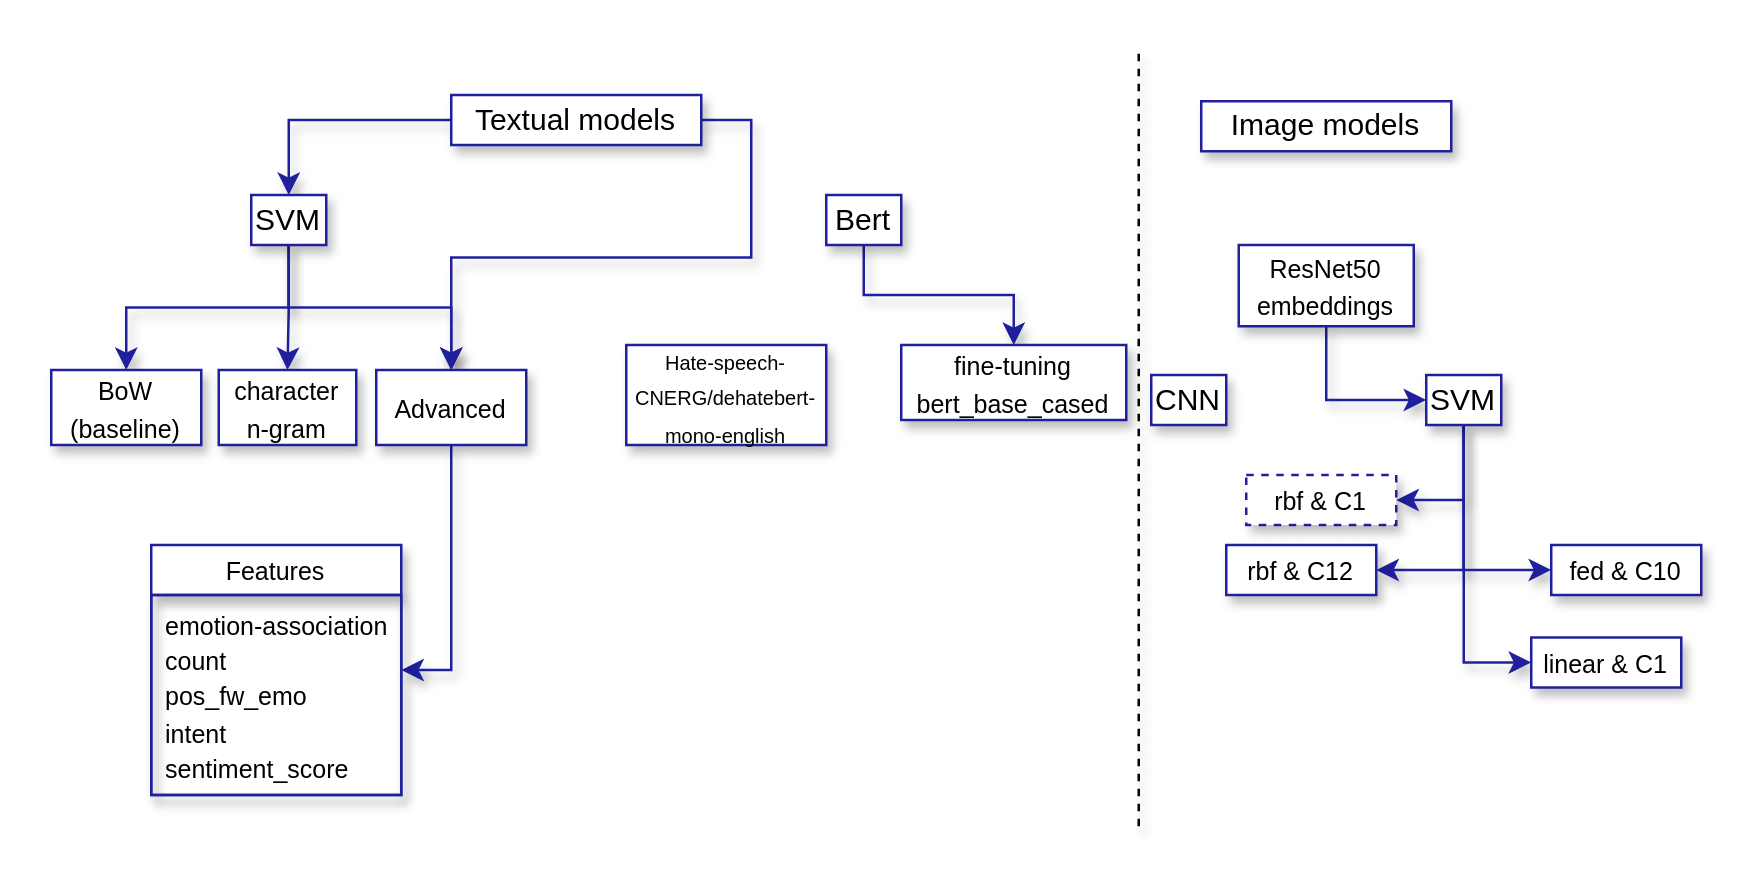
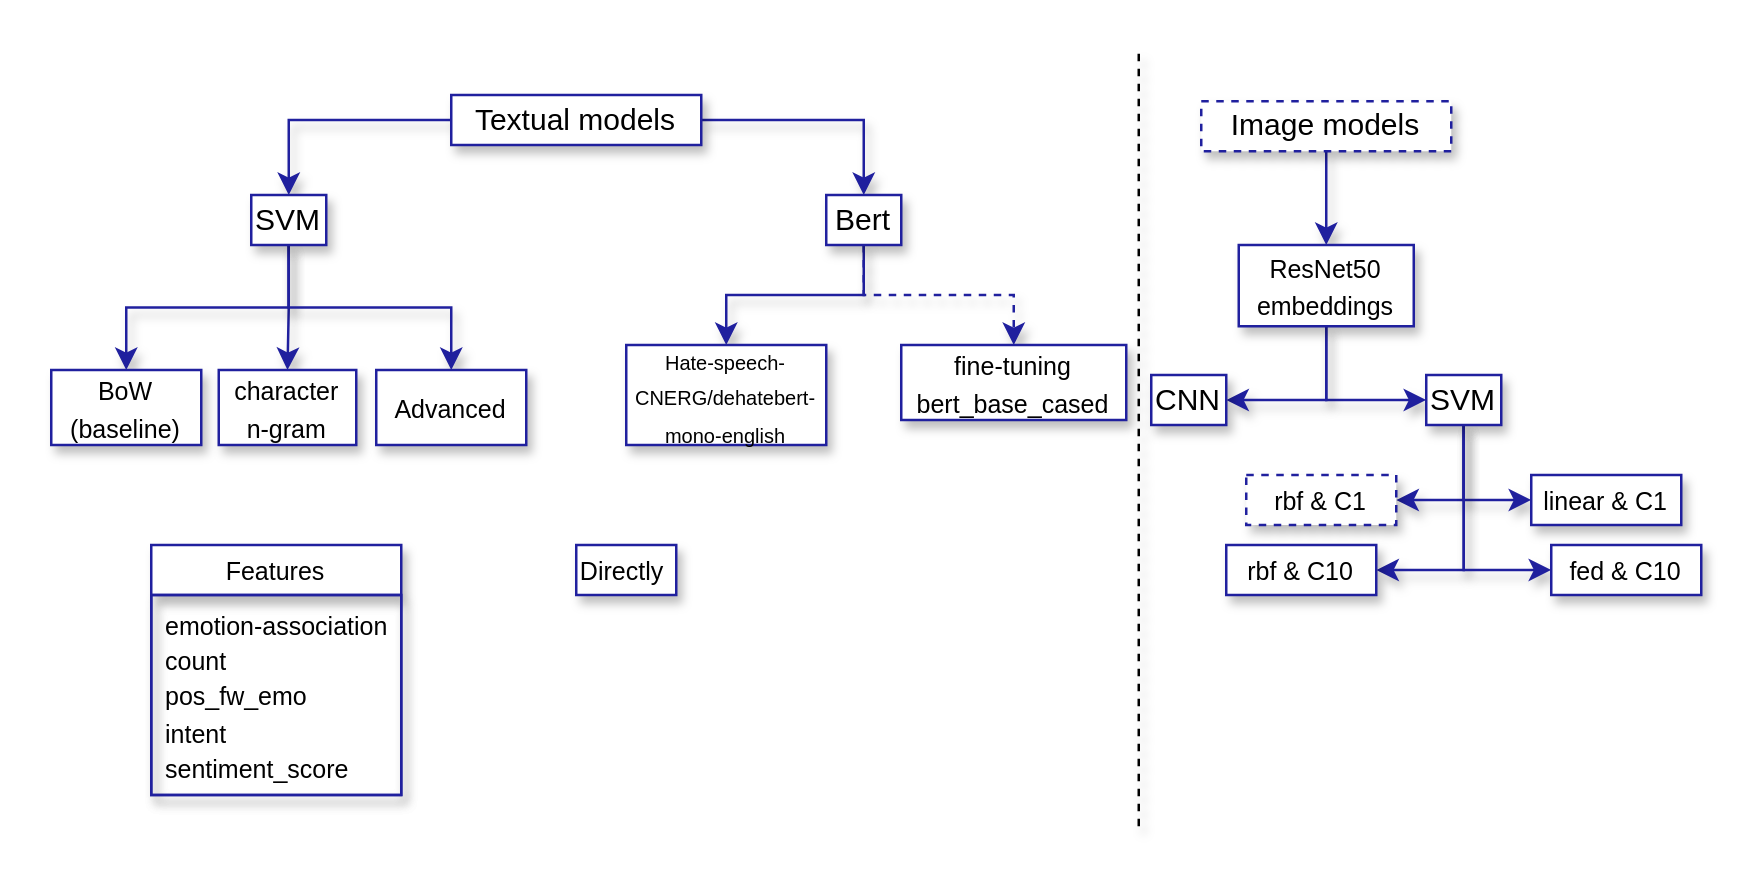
(1326, 126) -> (1326, 126)
none -> (1326, 196)
(649, 258) -> (836, 120)
none -> (775, 295)
(954, 295) -> (954, 295)
none -> (1282, 400)
none -> (626, 570)
(1301, 571) -> (1301, 571)
(451, 574) -> none
(1606, 663) -> (1606, 500)
